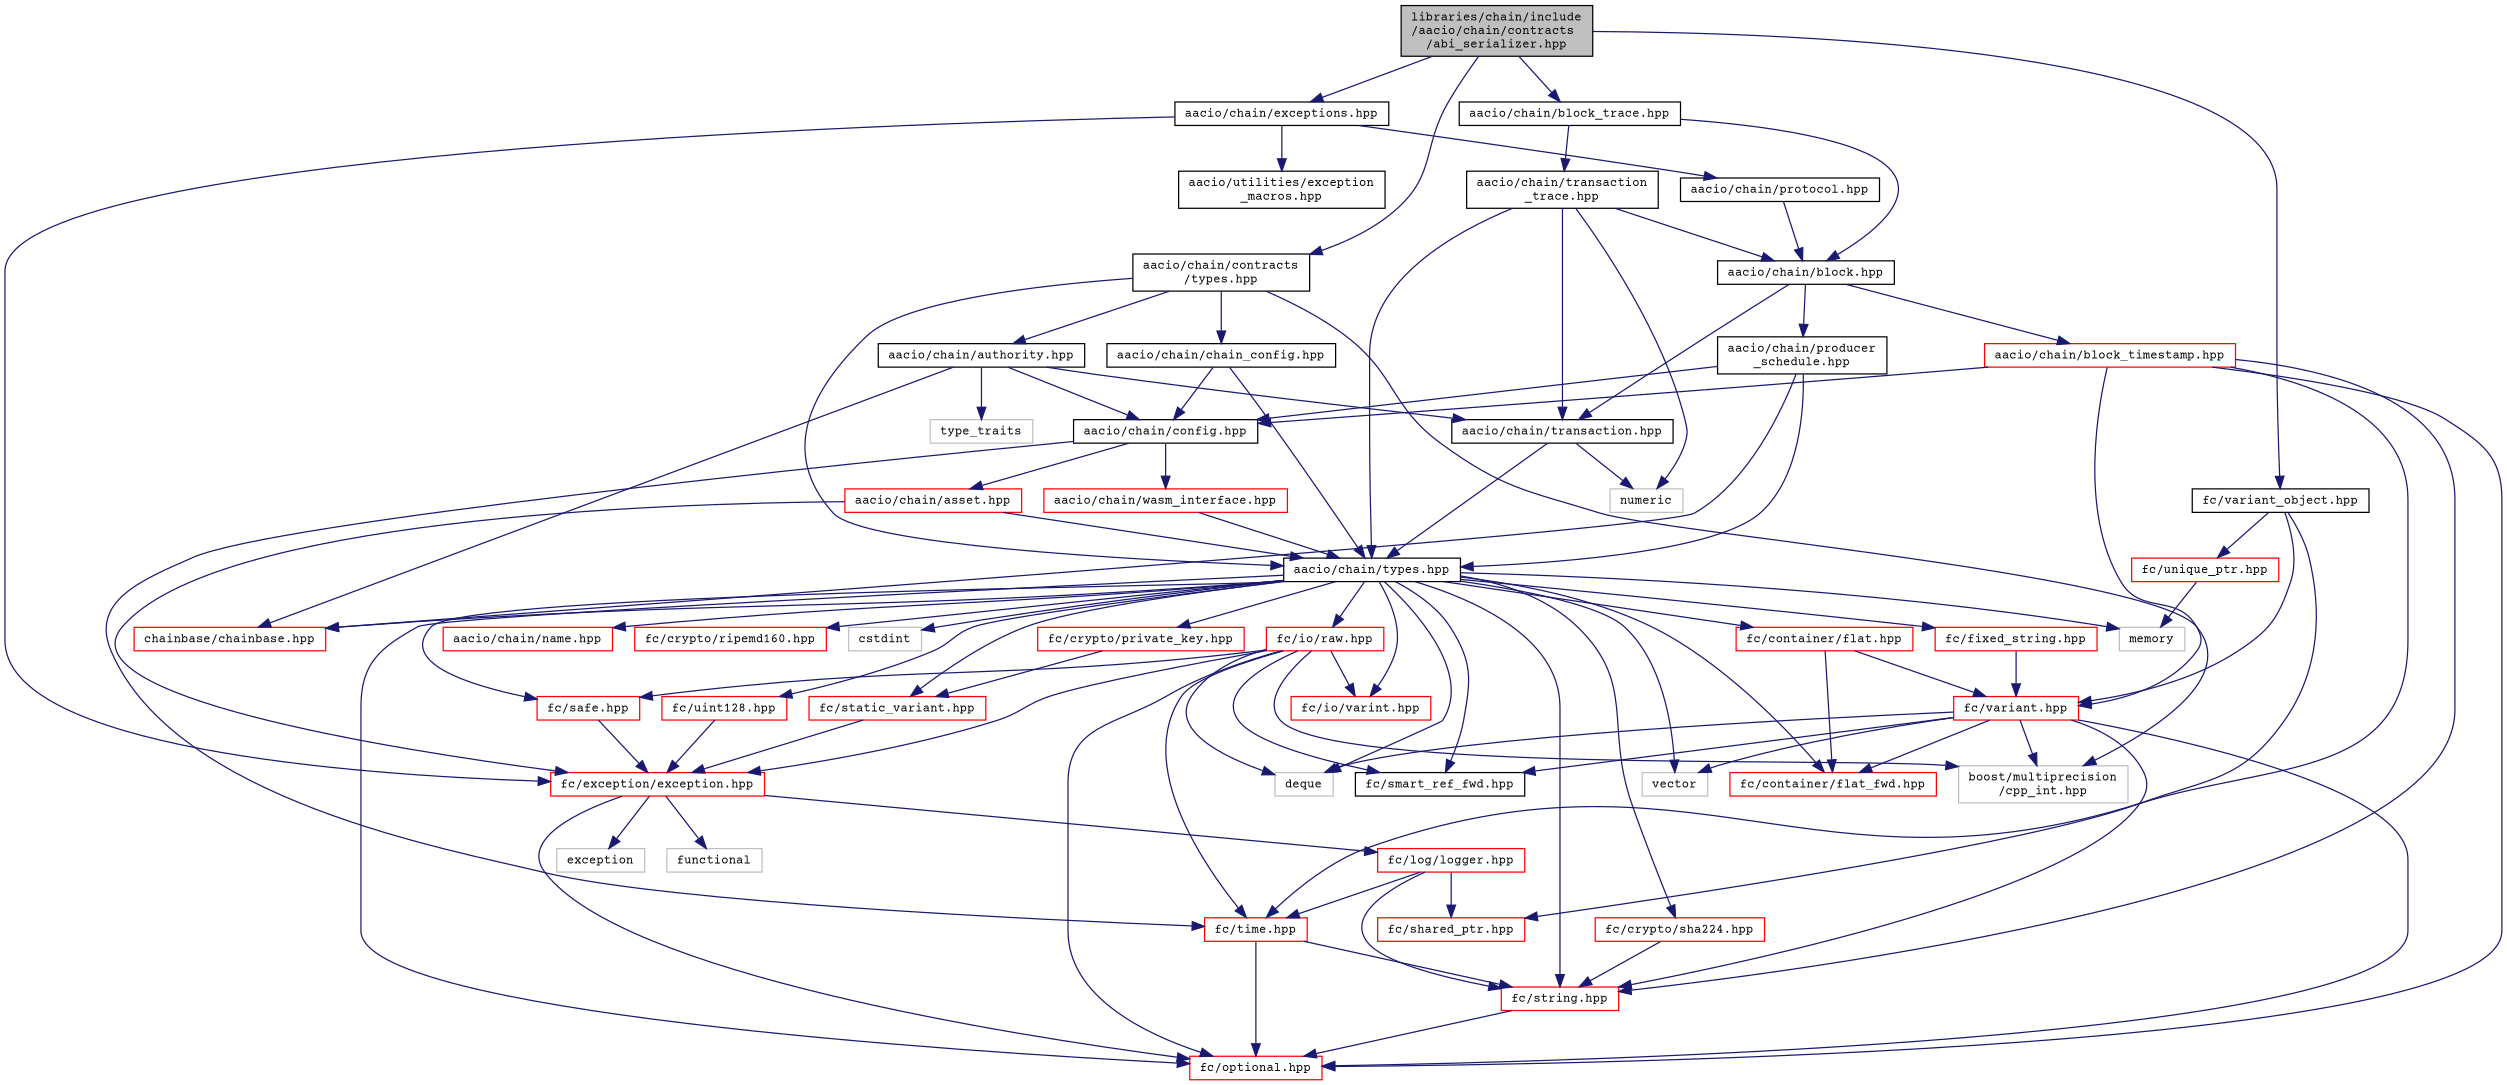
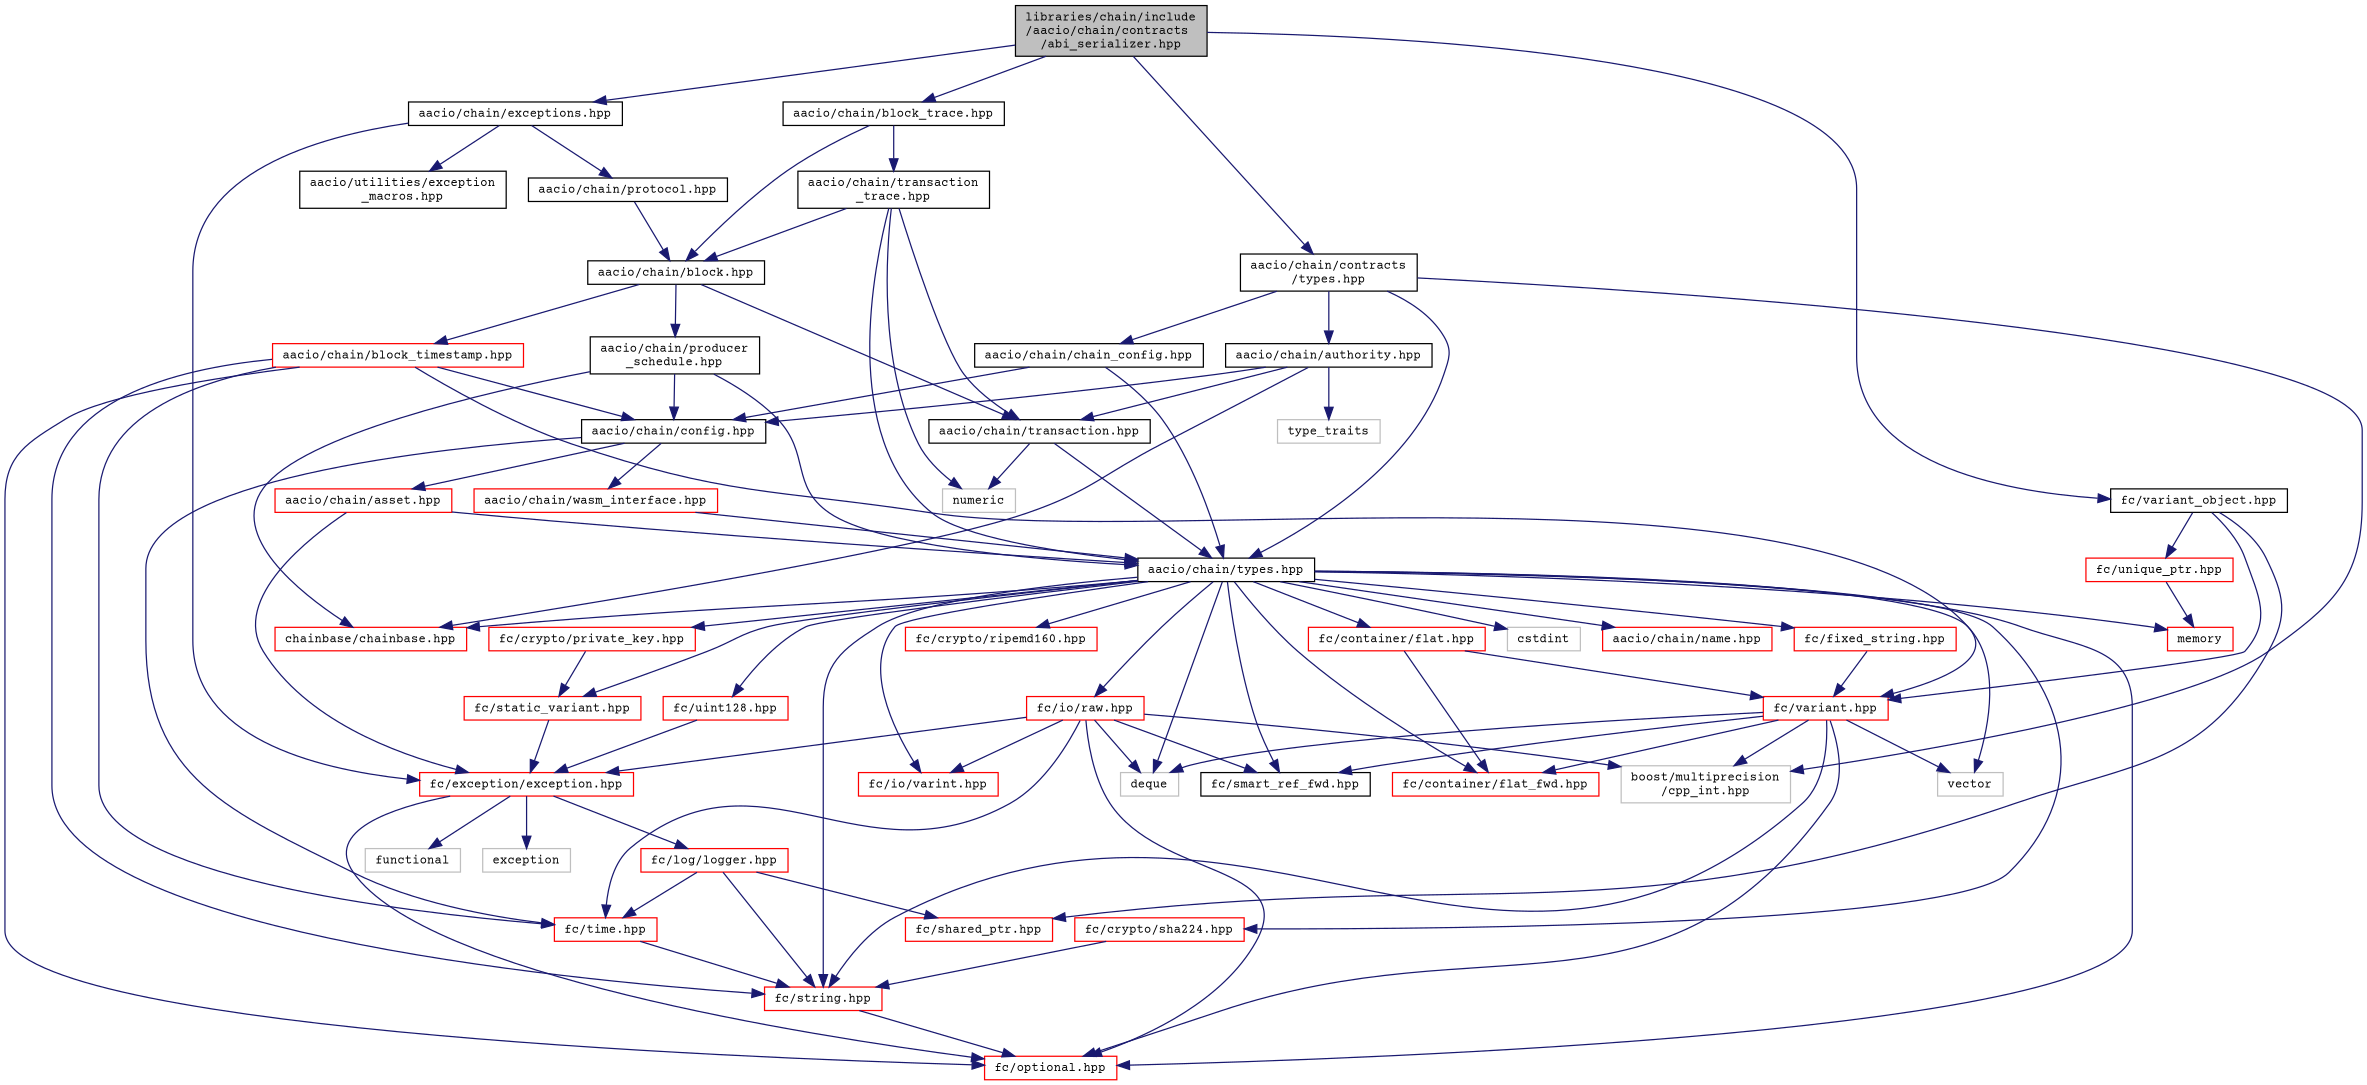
(2152, 639) -> (2200, 639)
(588, 708) -> none
(1256, 993) -> none
